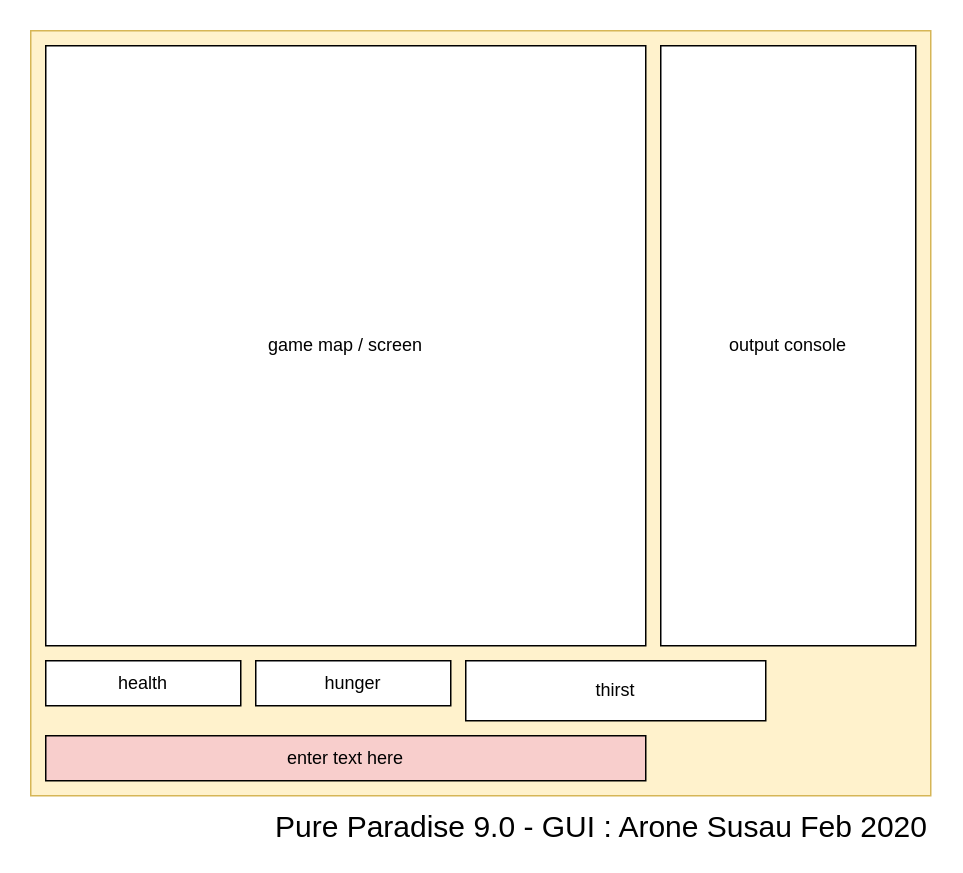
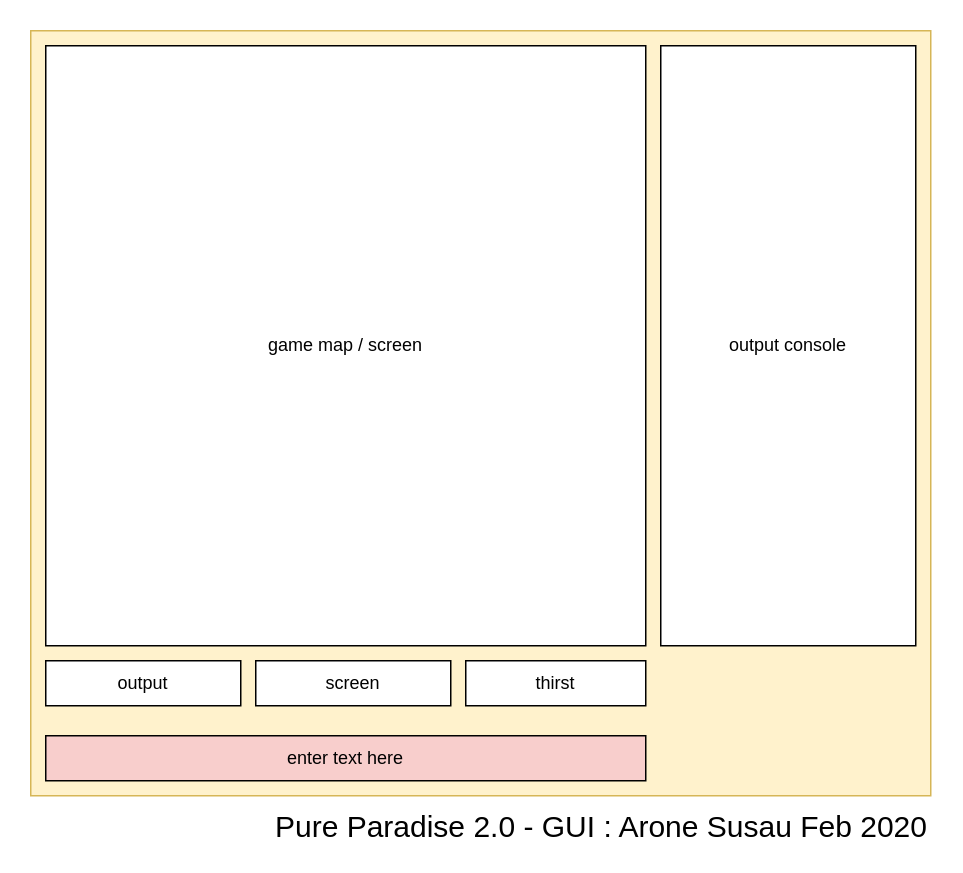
(143, 683) -> (143, 683)
(353, 683) -> (353, 683)
(616, 691) -> (556, 683)
(588, 826) -> (588, 826)
